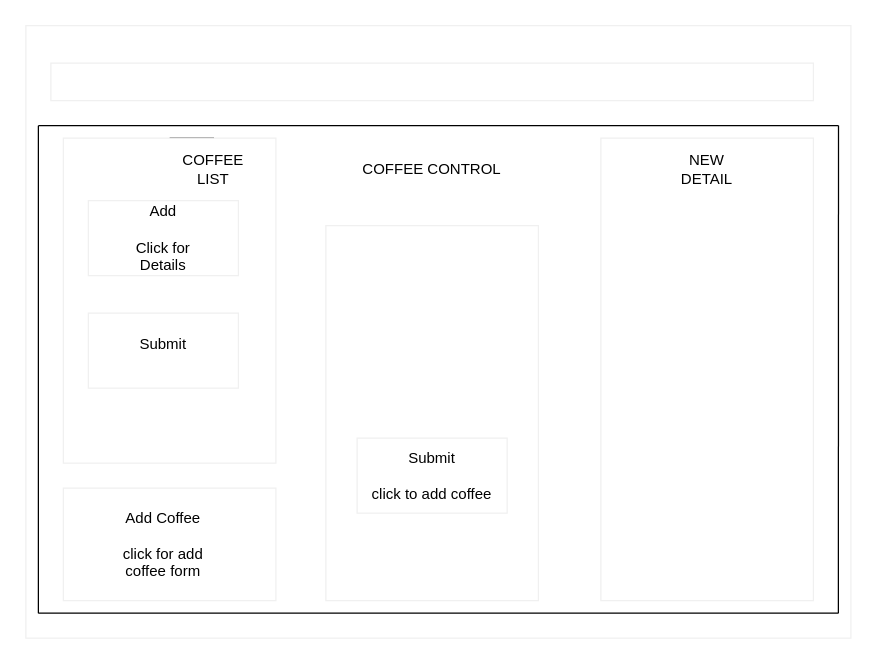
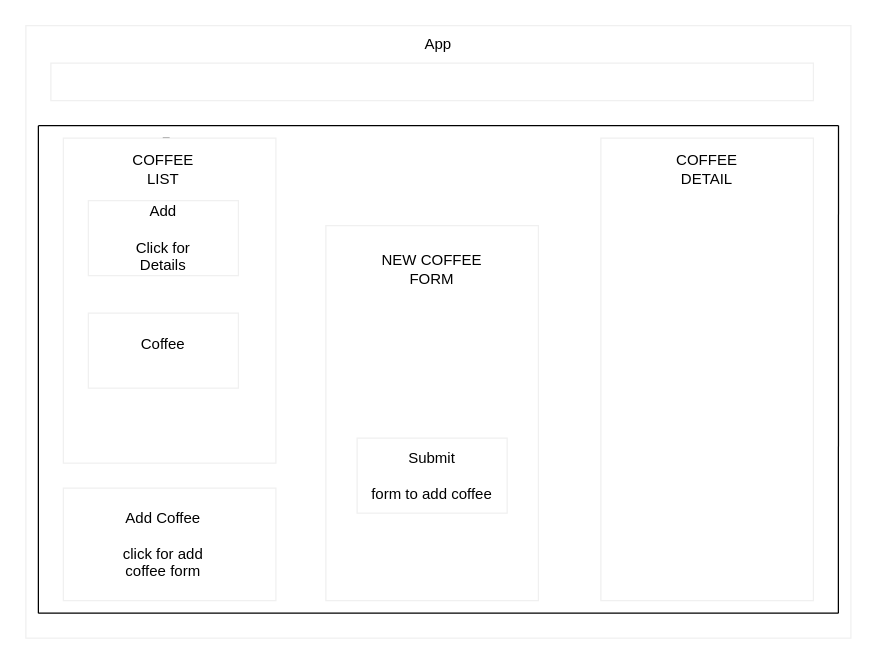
none -> (438, 44)
(213, 169) -> (163, 169)
(432, 169) -> none
(707, 169) -> (707, 169)
none -> (432, 269)
(163, 344) -> (163, 344)
(432, 476) -> (432, 476)
